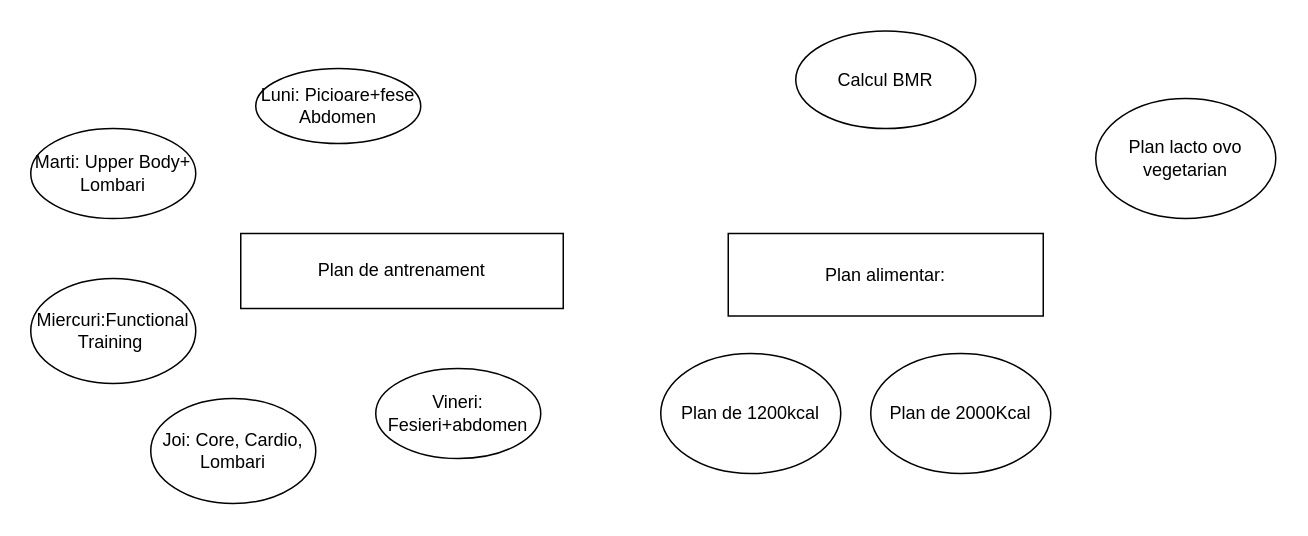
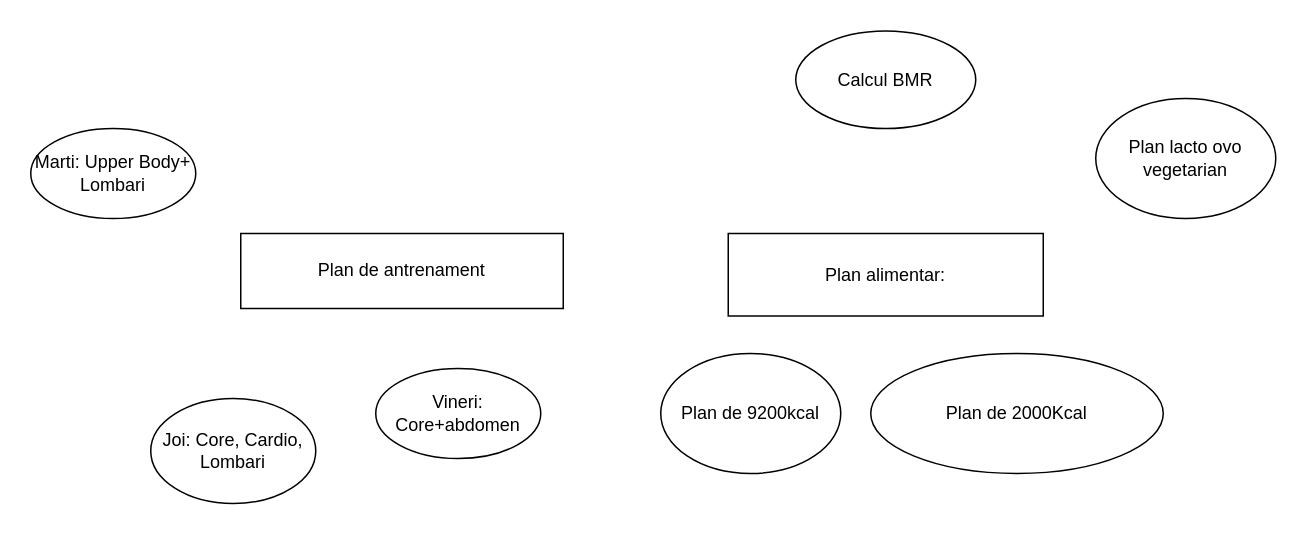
(338, 106) -> none
(113, 331) -> none
(458, 413) -> (458, 413)
(751, 413) -> (751, 413)
(961, 413) -> (1017, 413)
